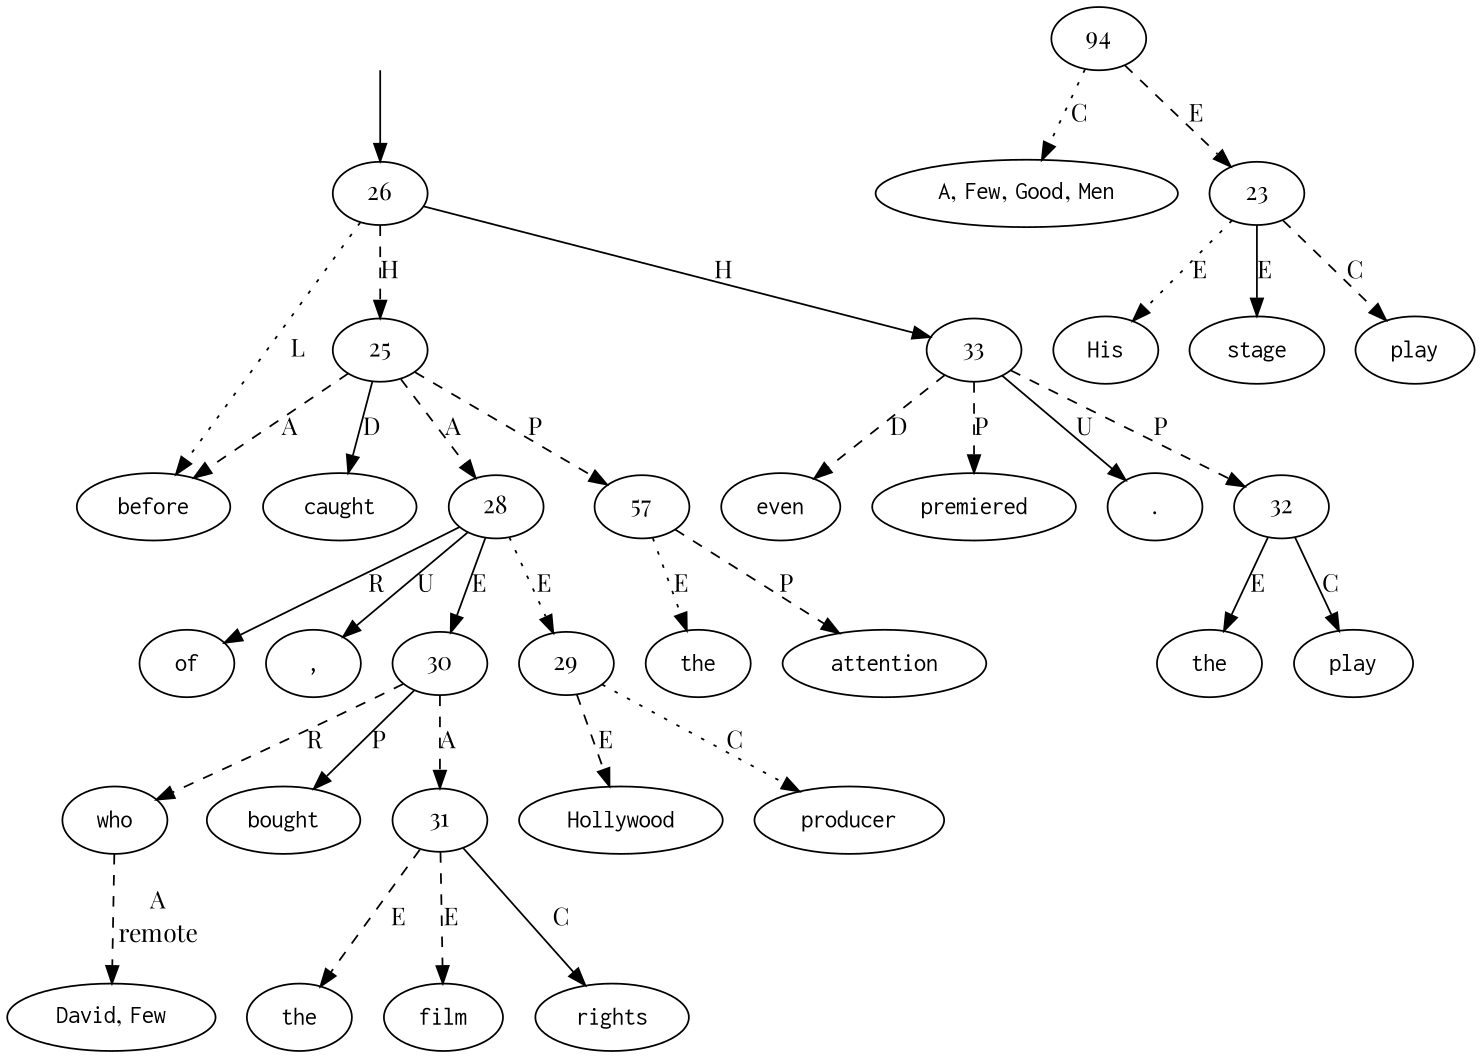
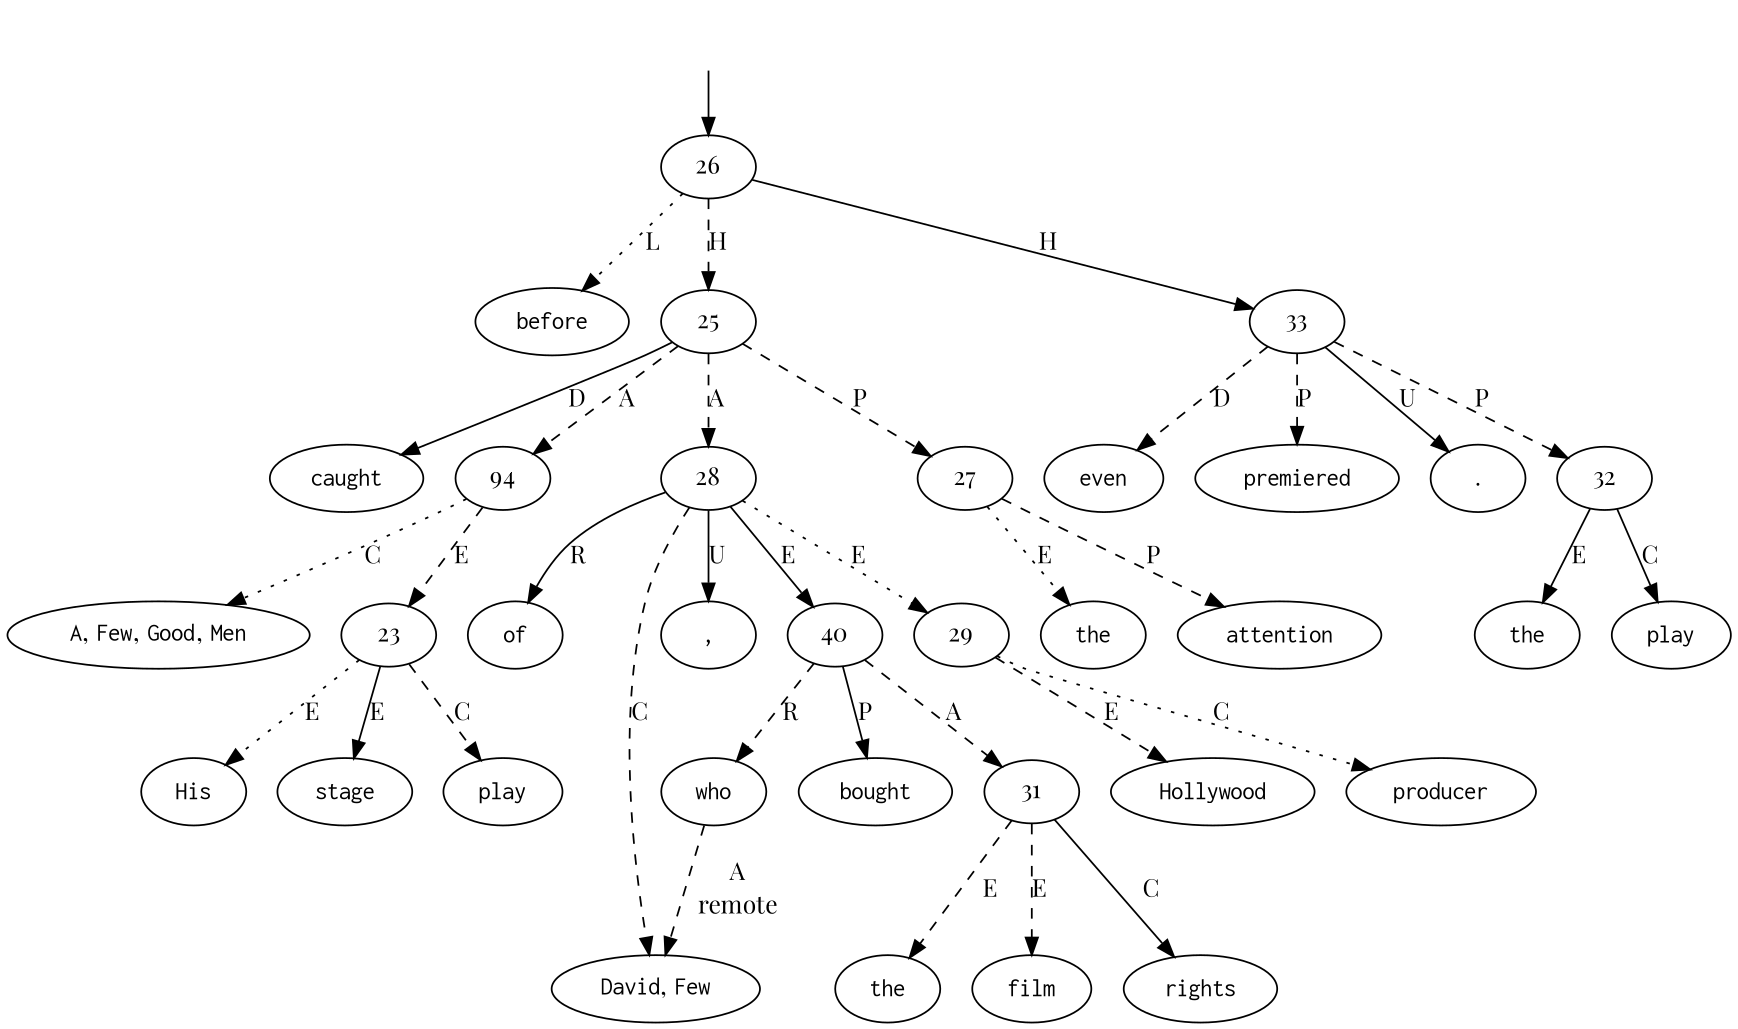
(278, 421) -> (613, 395)
(642, 507) -> (965, 478)
(440, 663) -> (835, 635)
none -> (631, 717)
